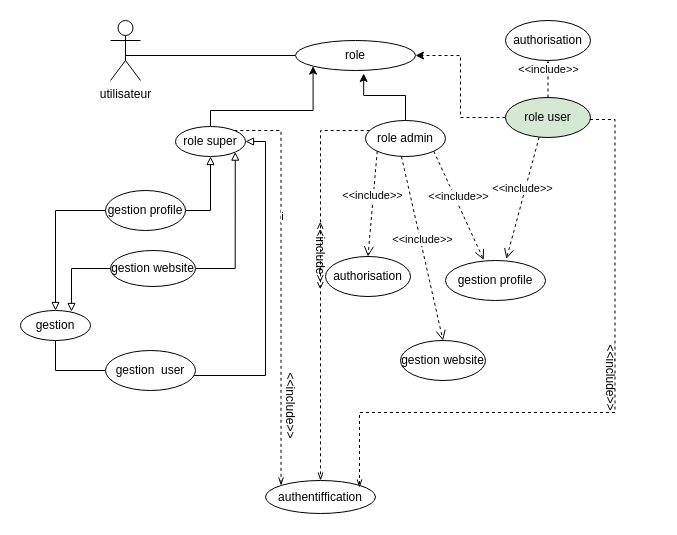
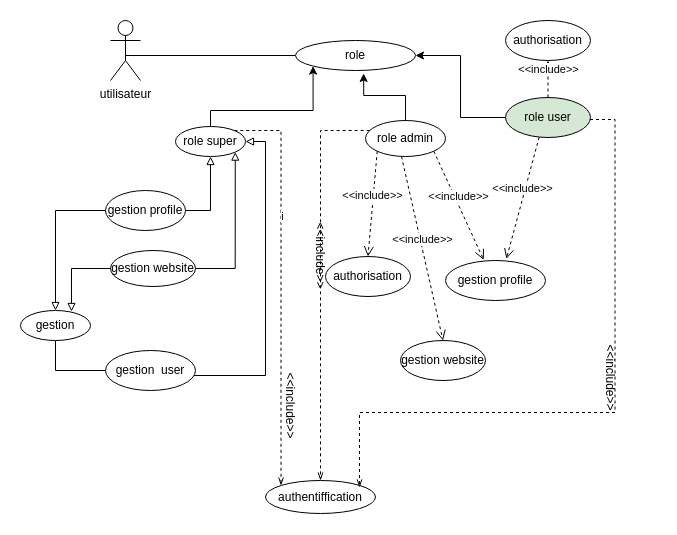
(461, 90) -> (461, 90)
